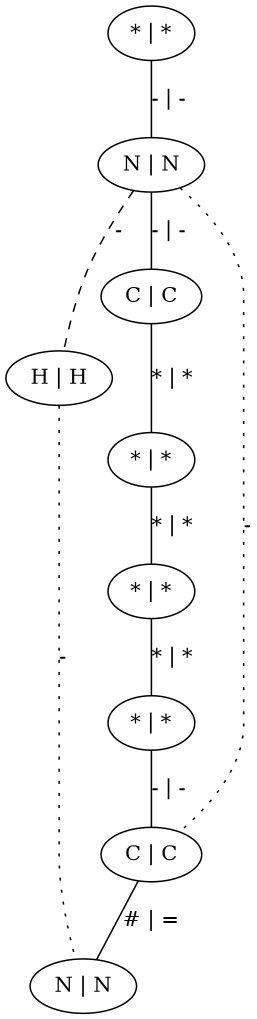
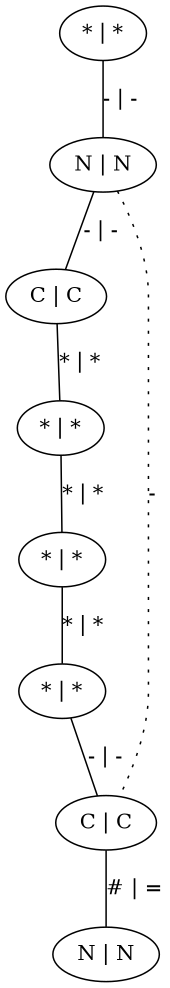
(59, 378) -> none
